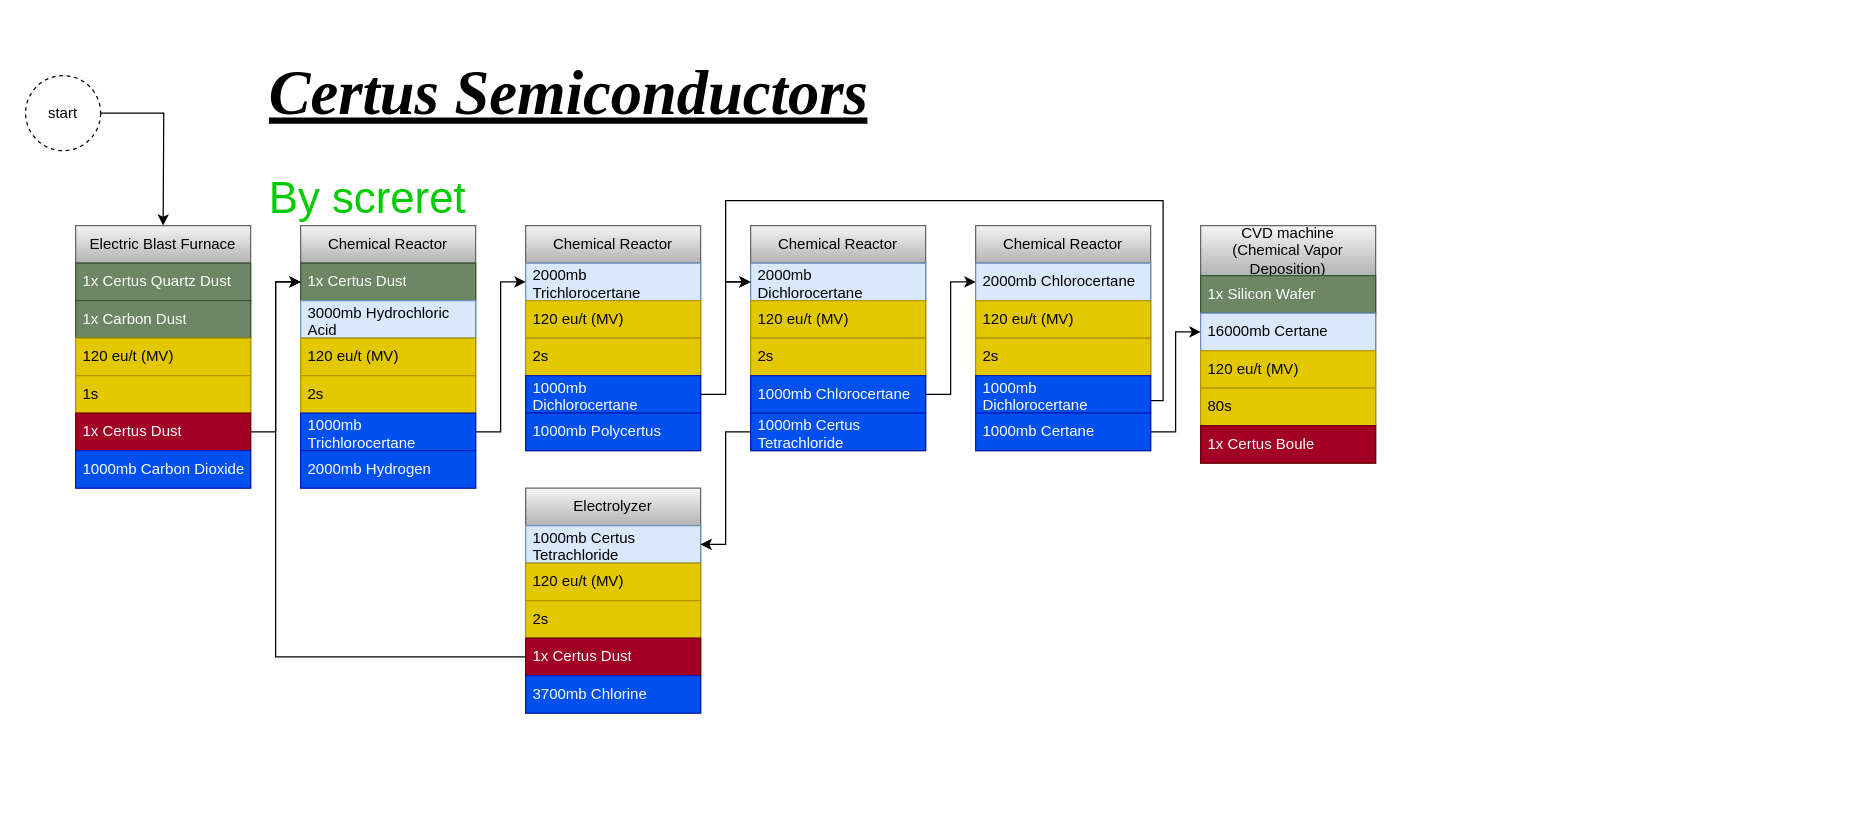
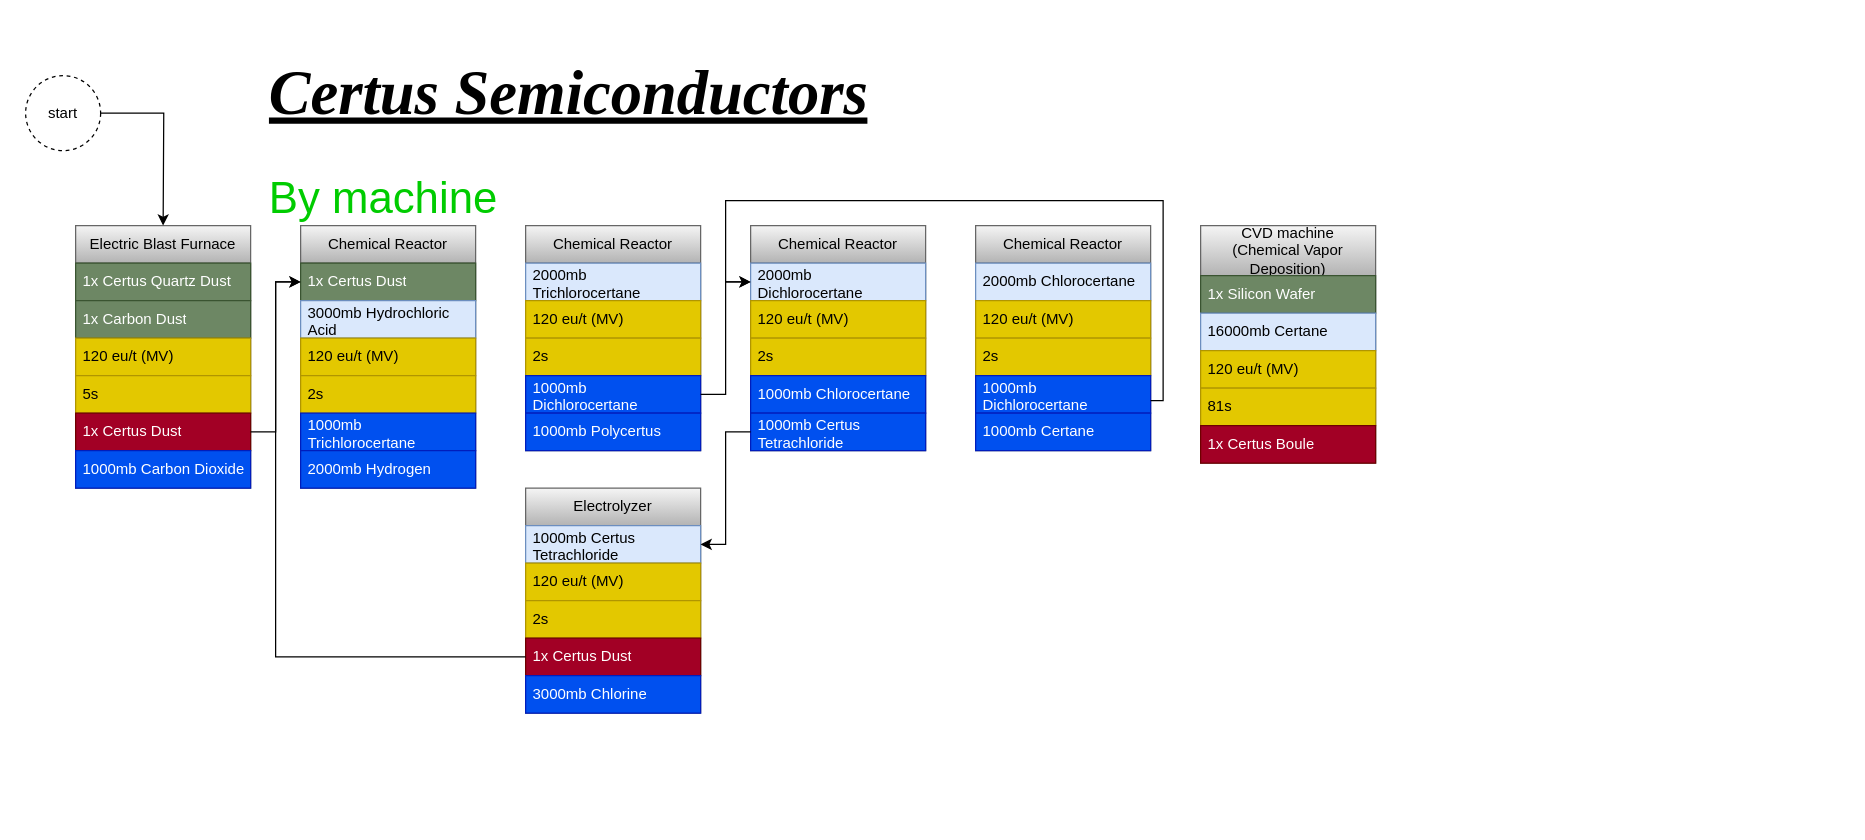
(354, 31) -> (354, 31)
(951, 342) -> none
(501, 361) -> none
(1176, 386) -> none
(92, 394) -> (92, 394)
(1221, 407) -> (1221, 407)
(590, 694) -> (590, 694)
